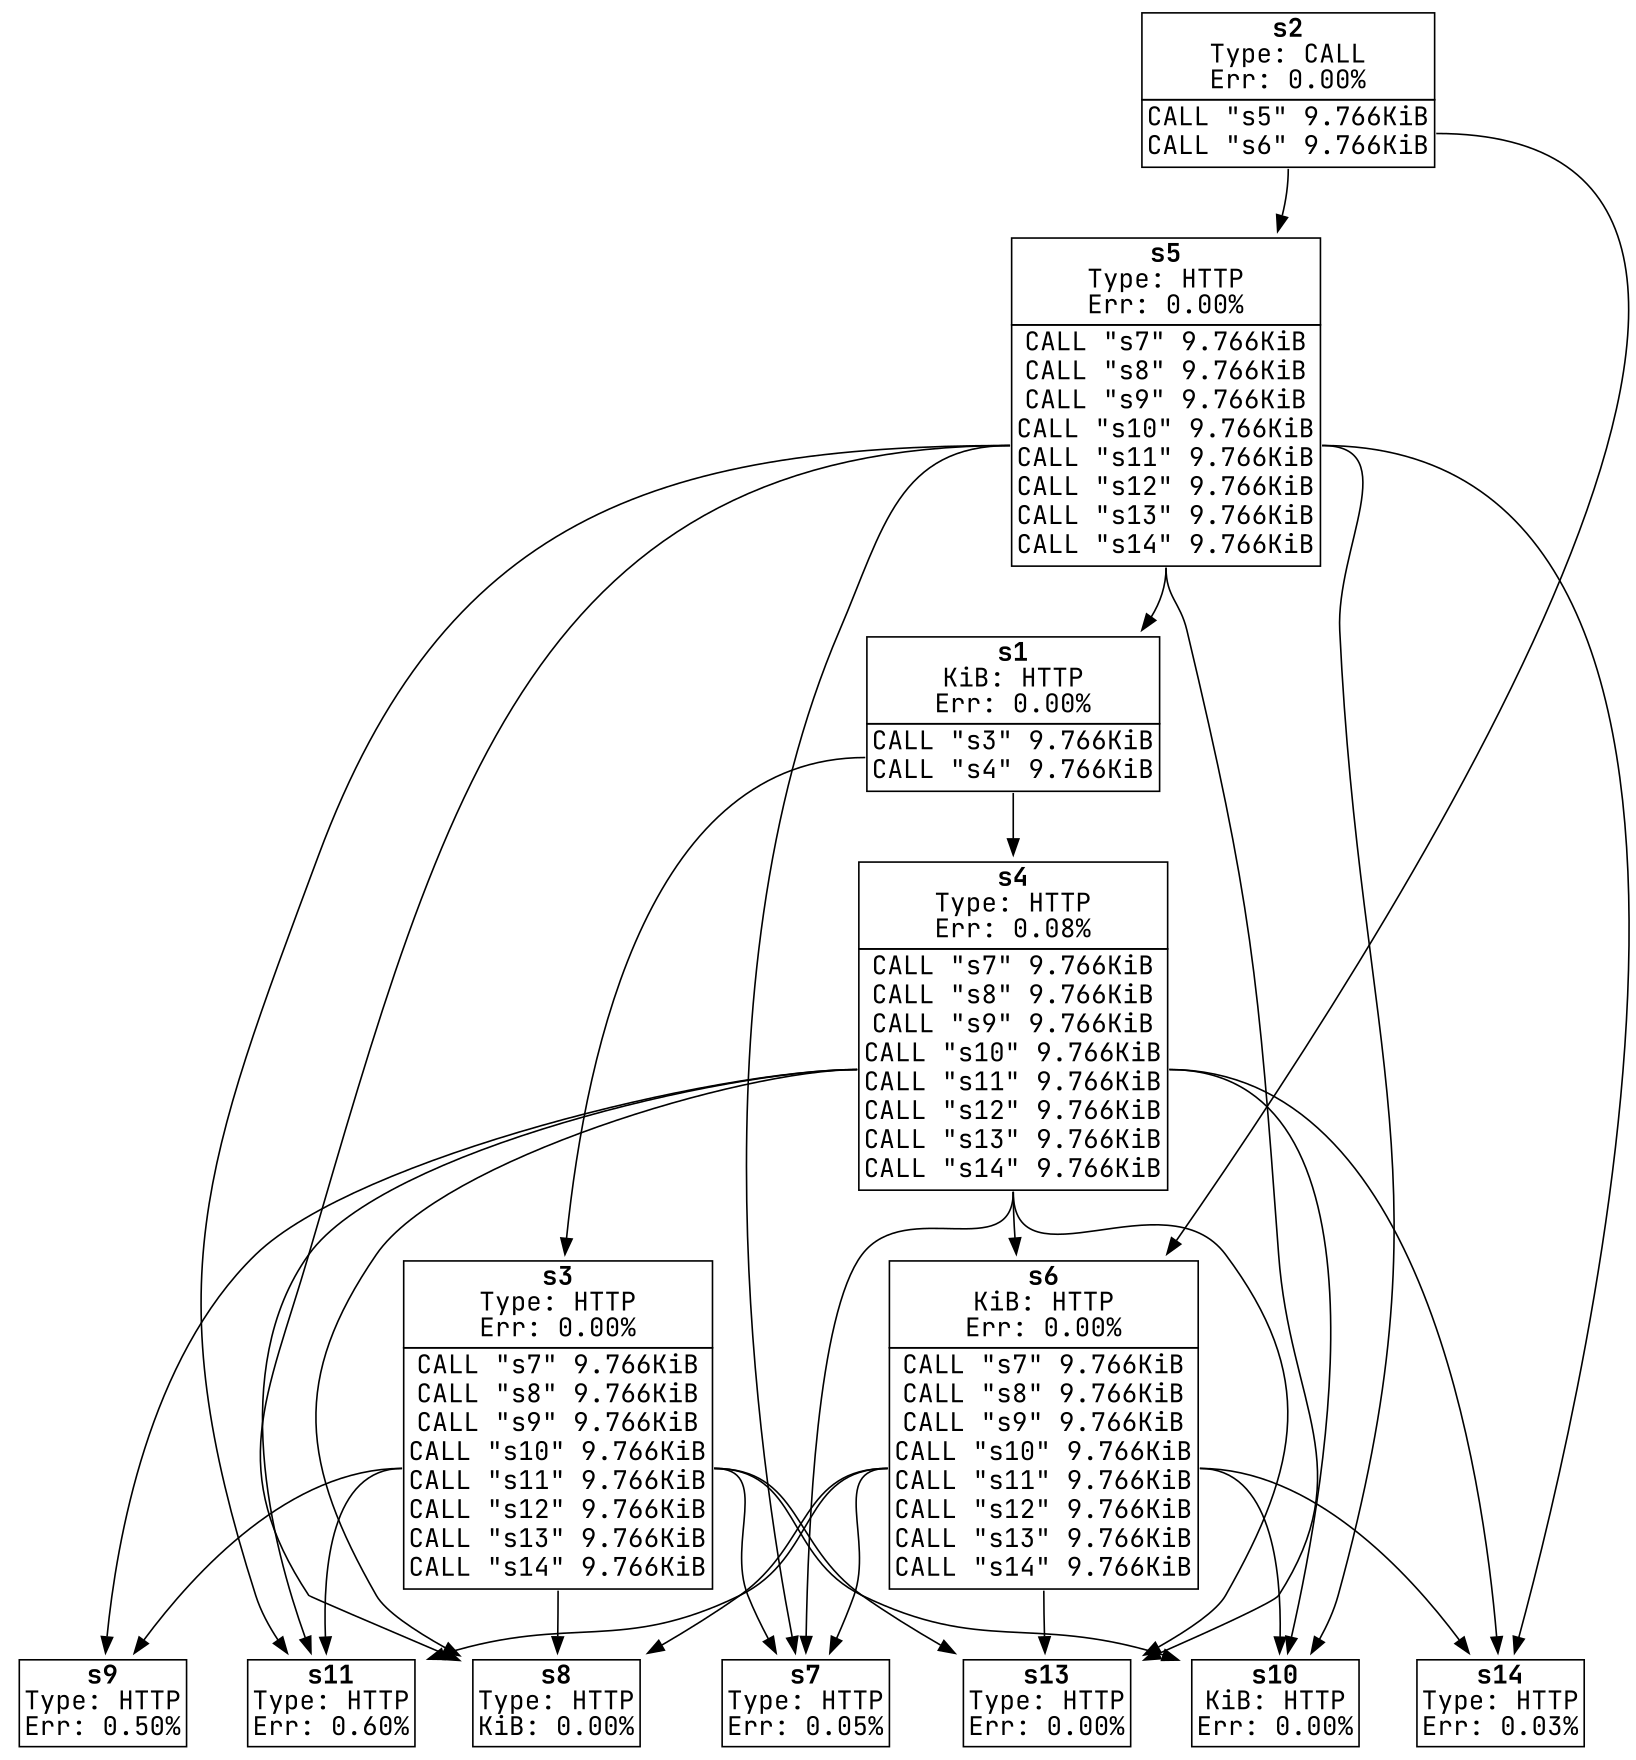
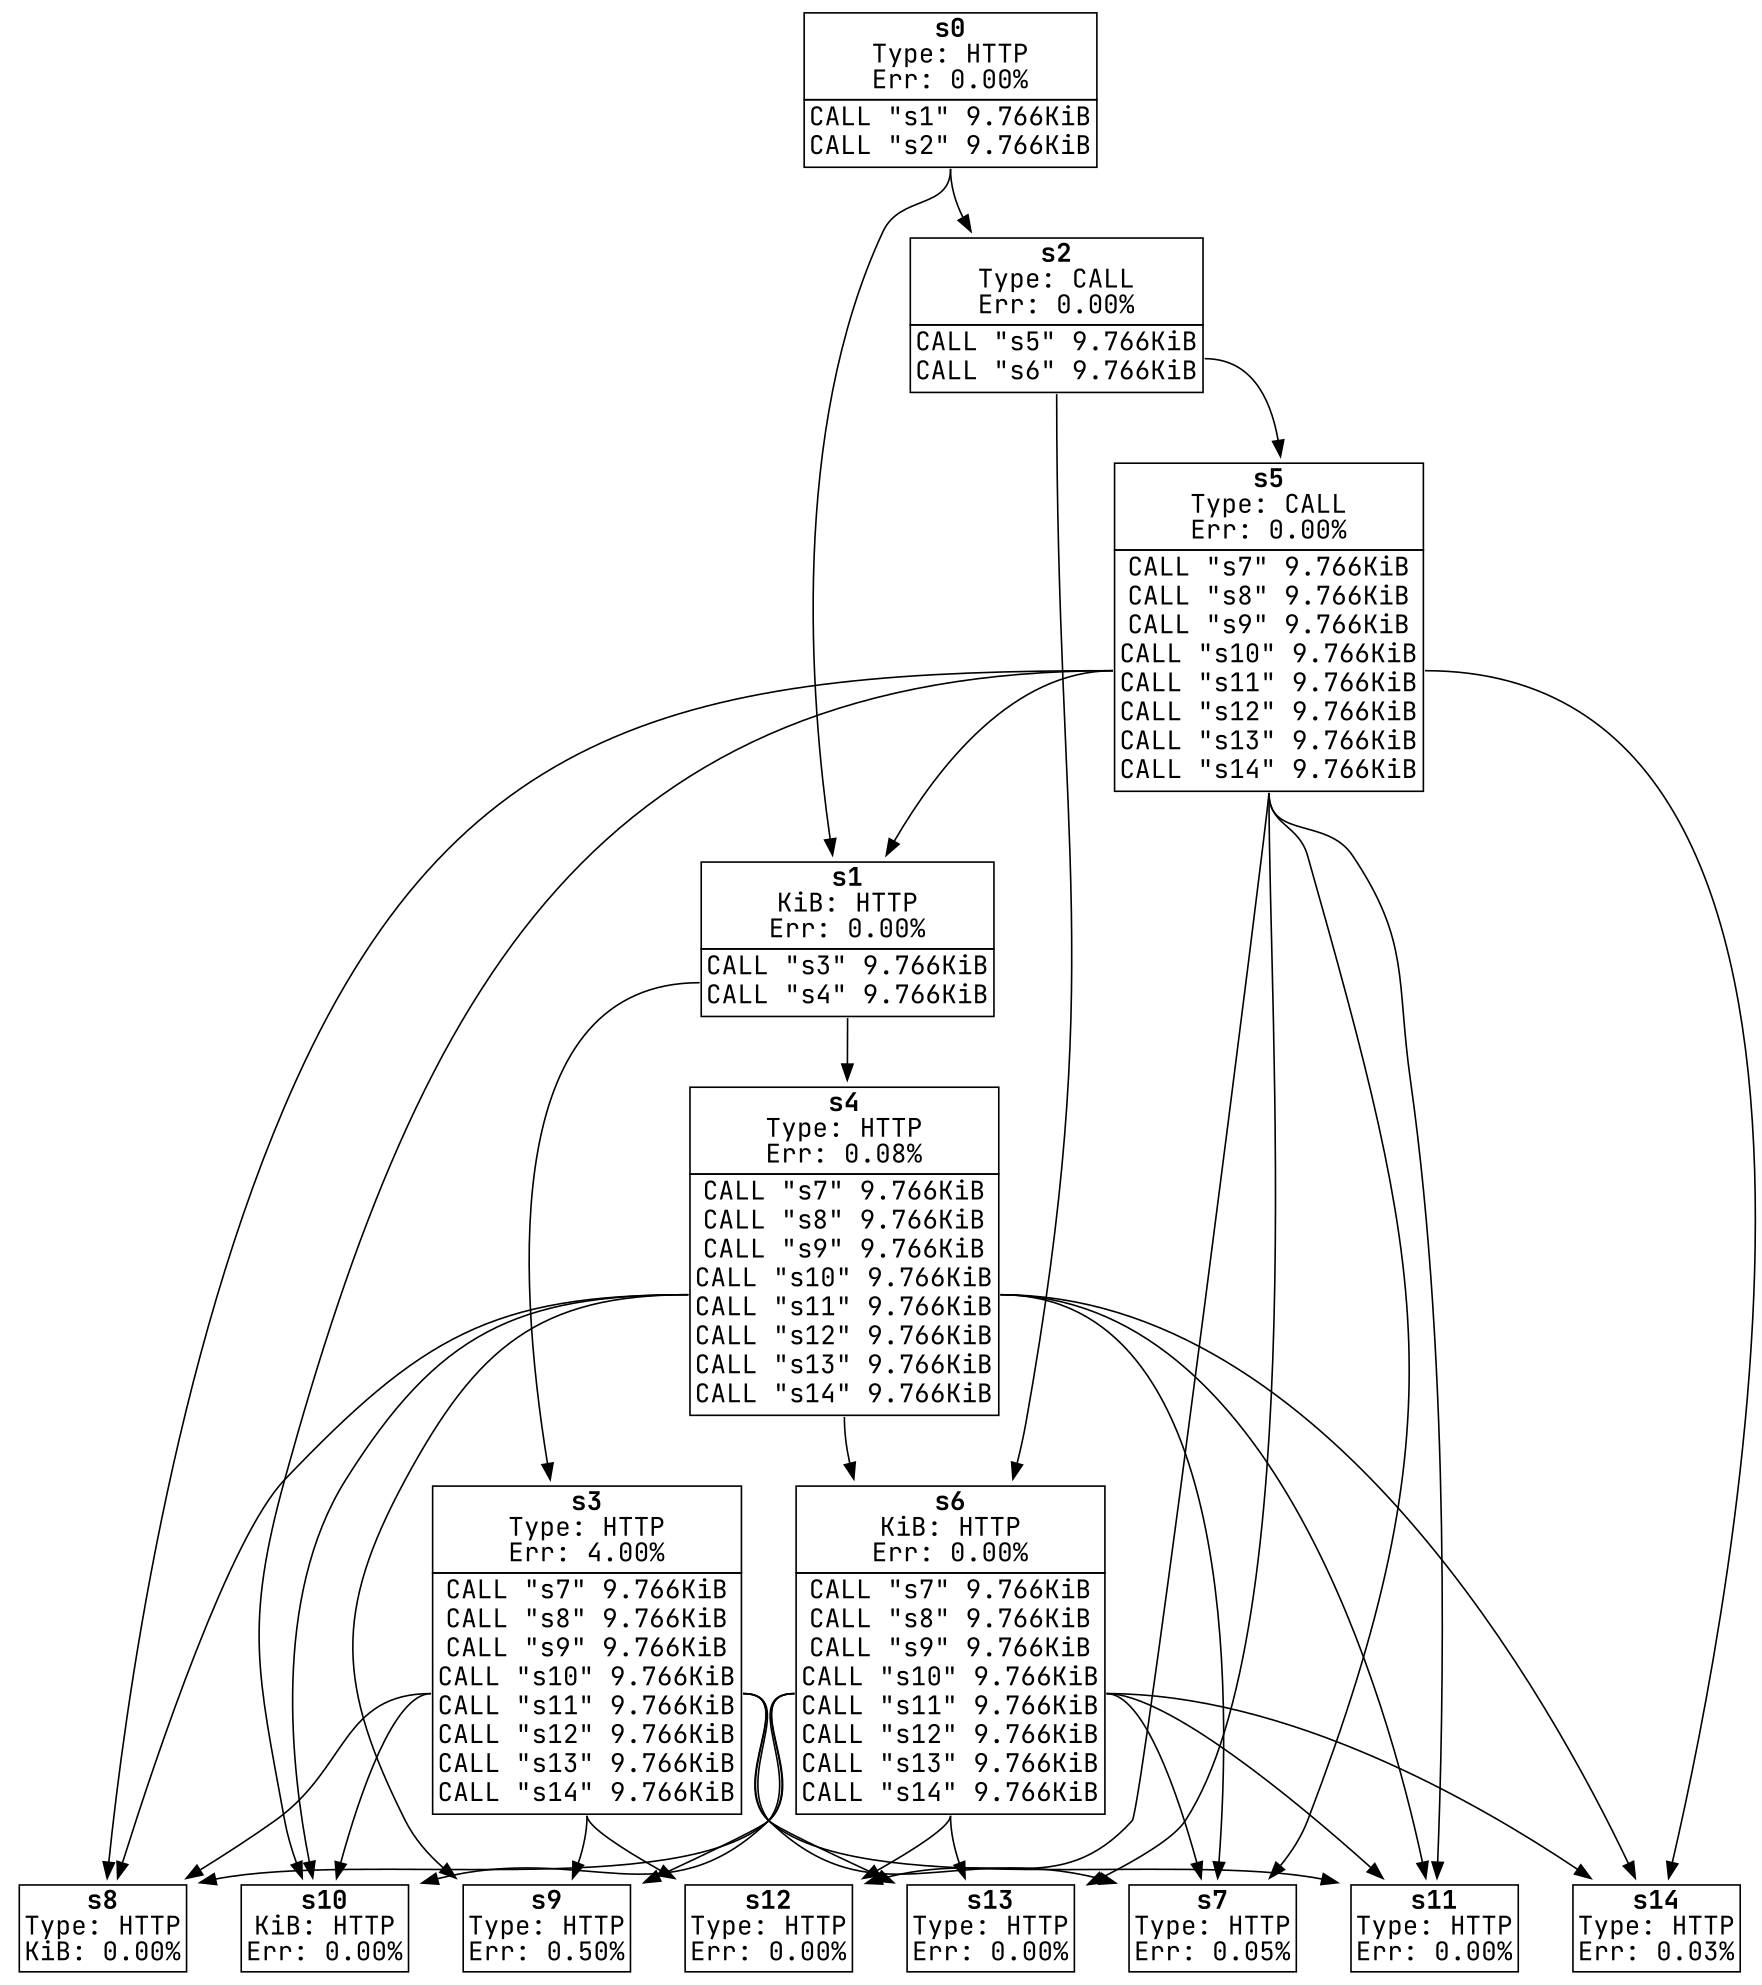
none -> (951, 90)
(1166, 280) -> (1269, 505)
(558, 1328) -> (587, 1554)
(1275, 1344) -> none
(331, 1727) -> (1435, 1953)
none -> (774, 1811)
none -> (769, 1928)
